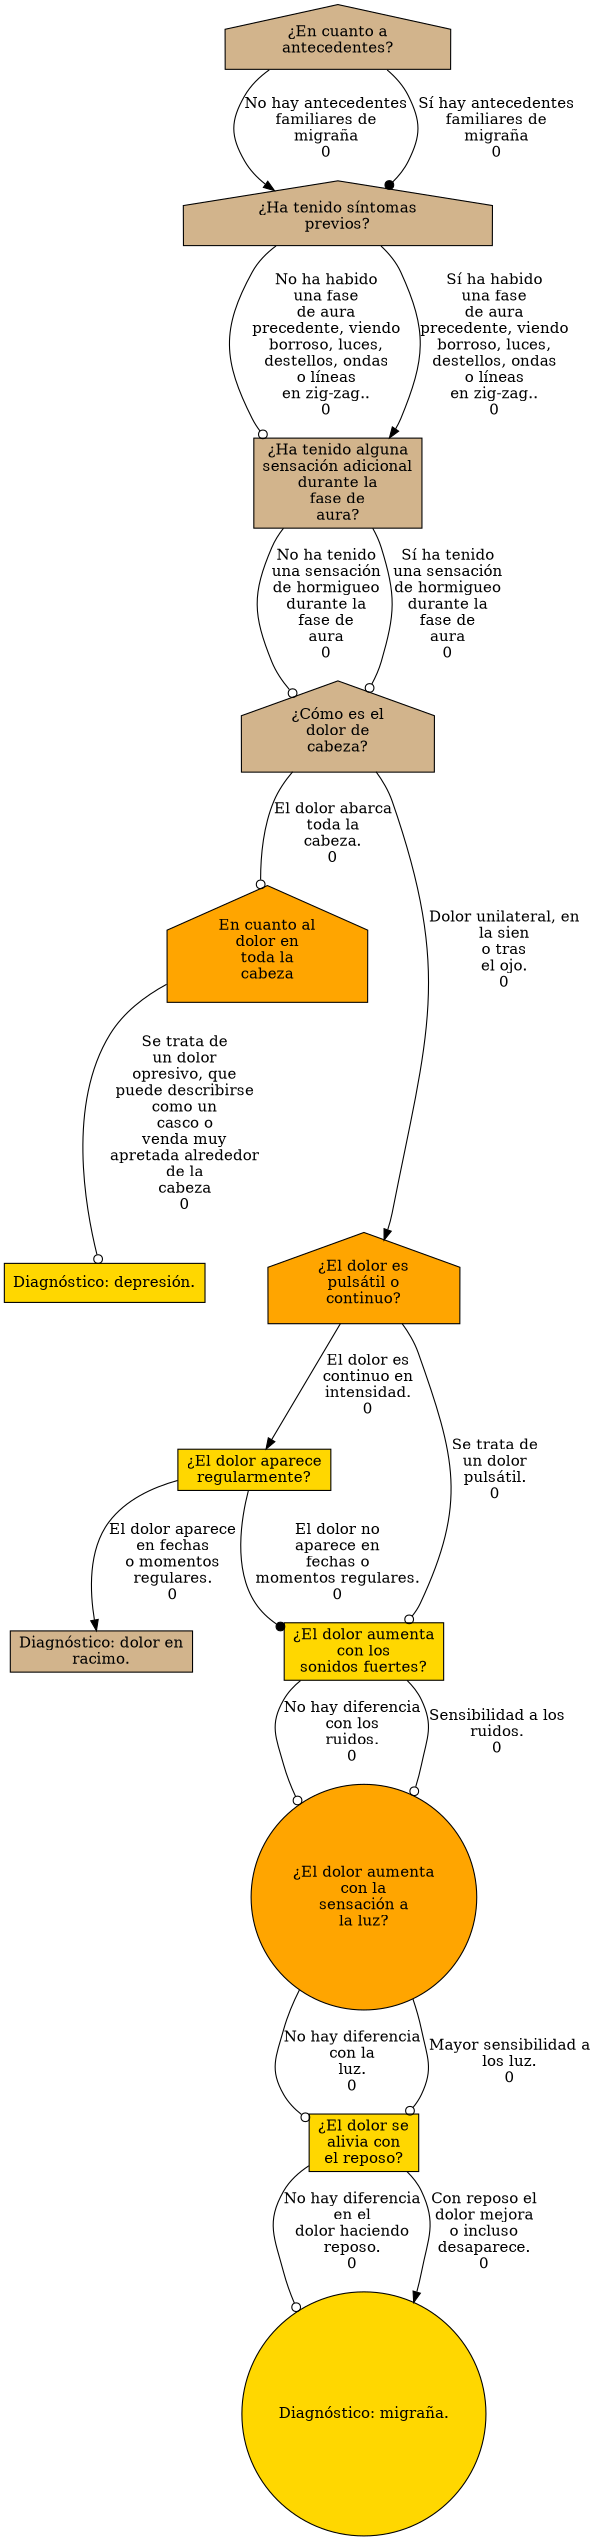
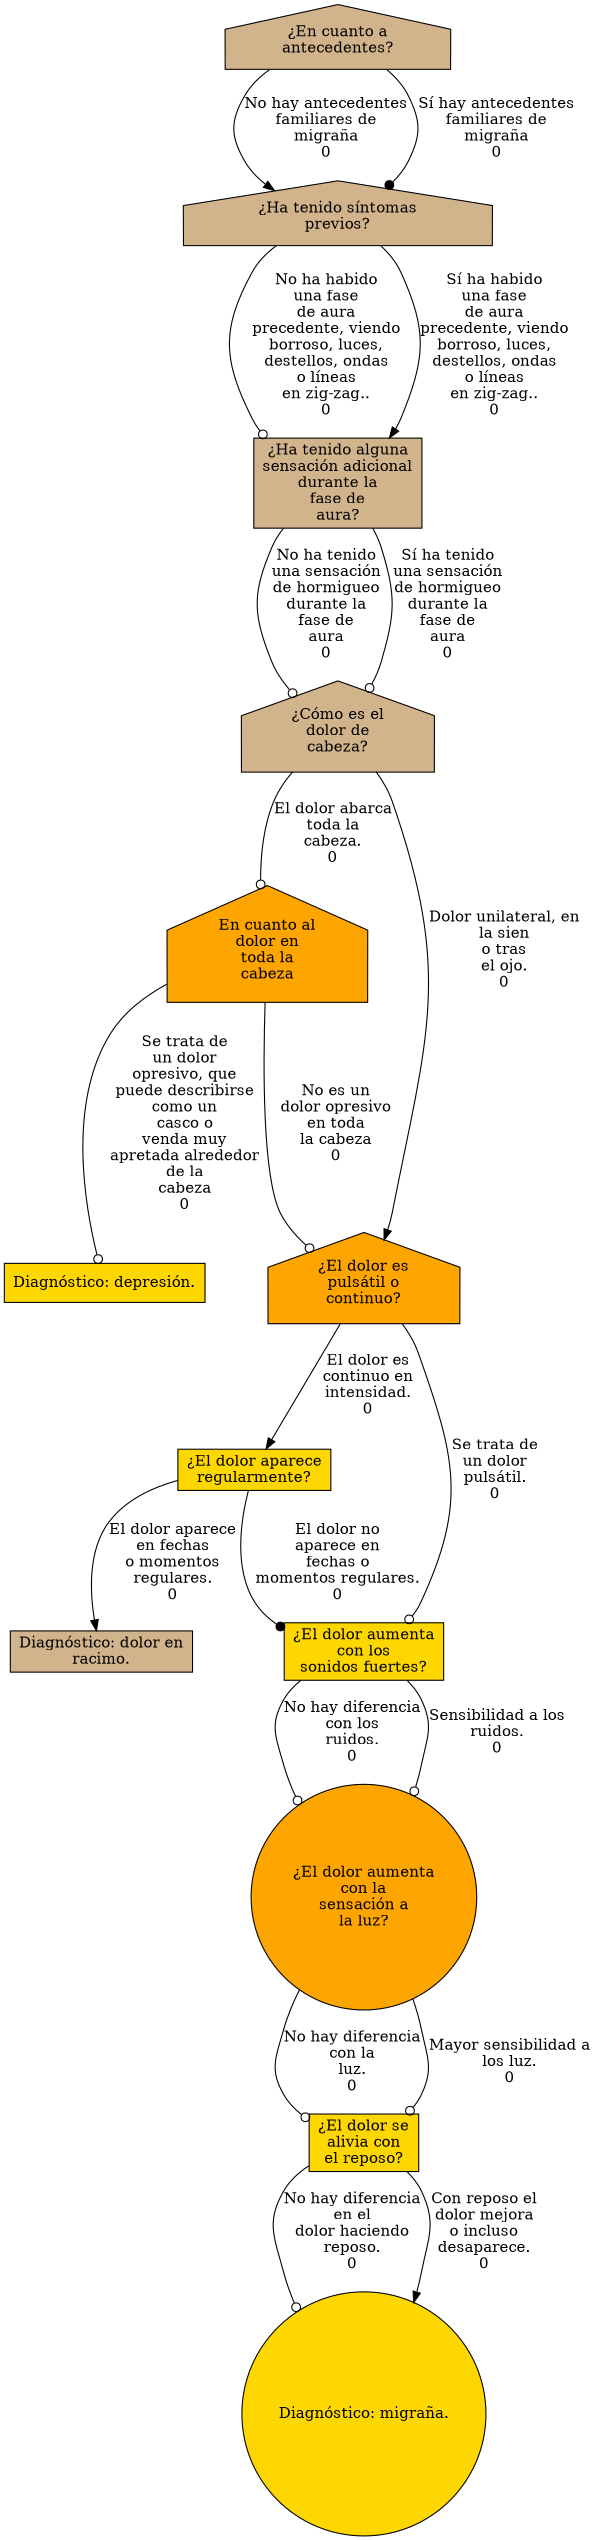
none -> (266, 1129)
